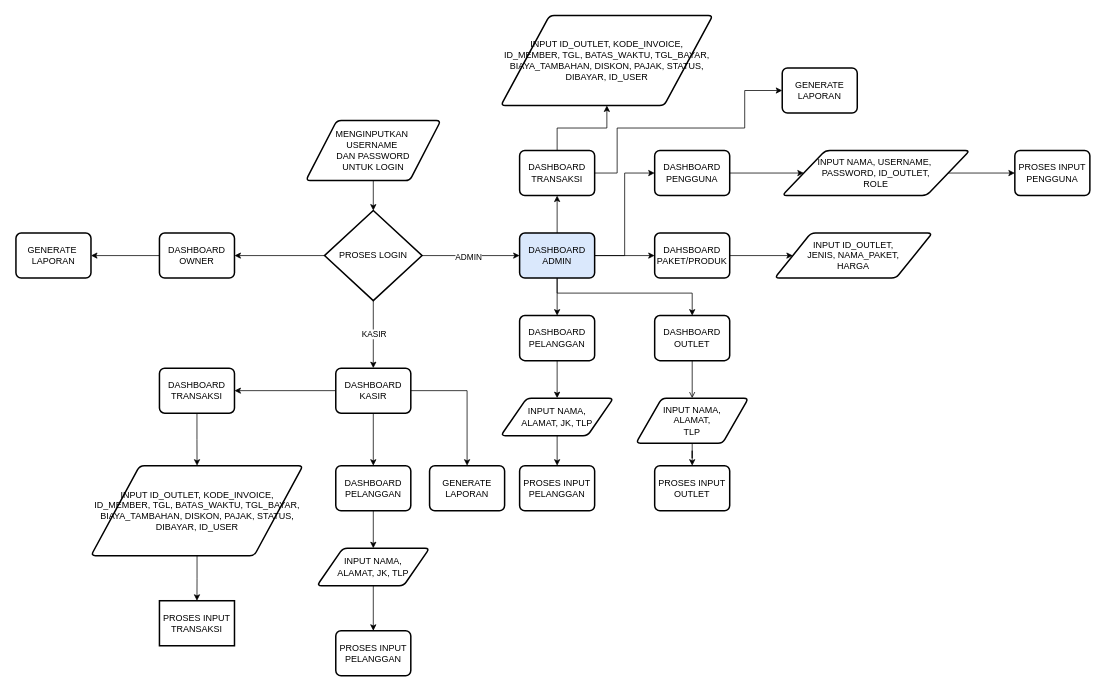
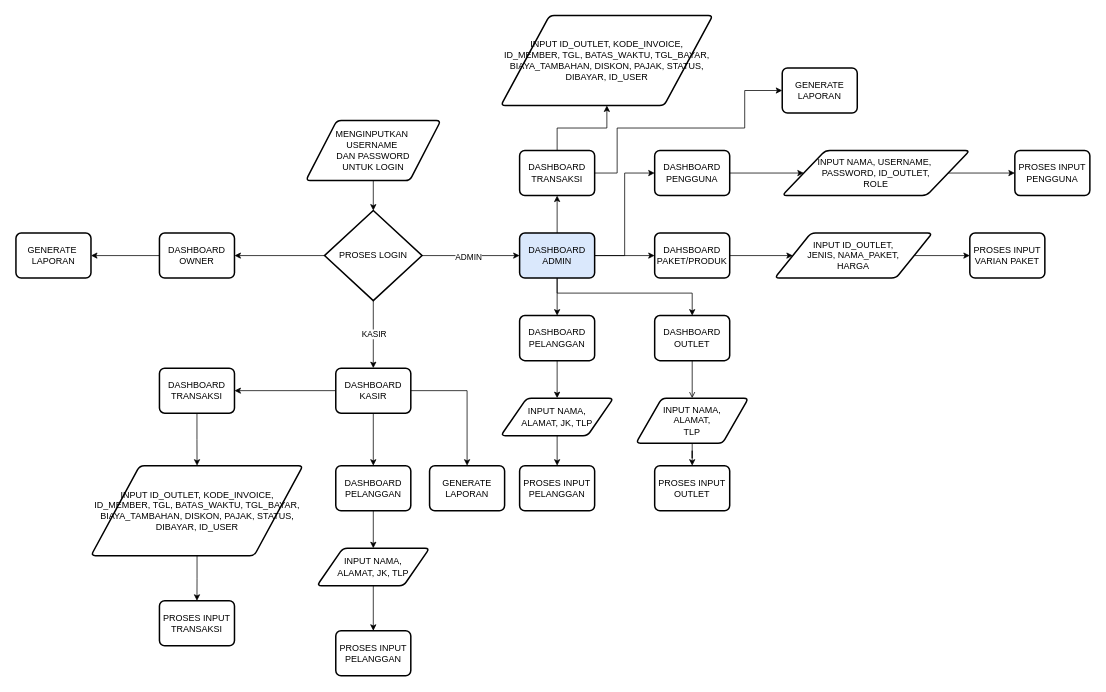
none -> (939, 255)
none -> (1007, 255)
(197, 623) -> (197, 623)
